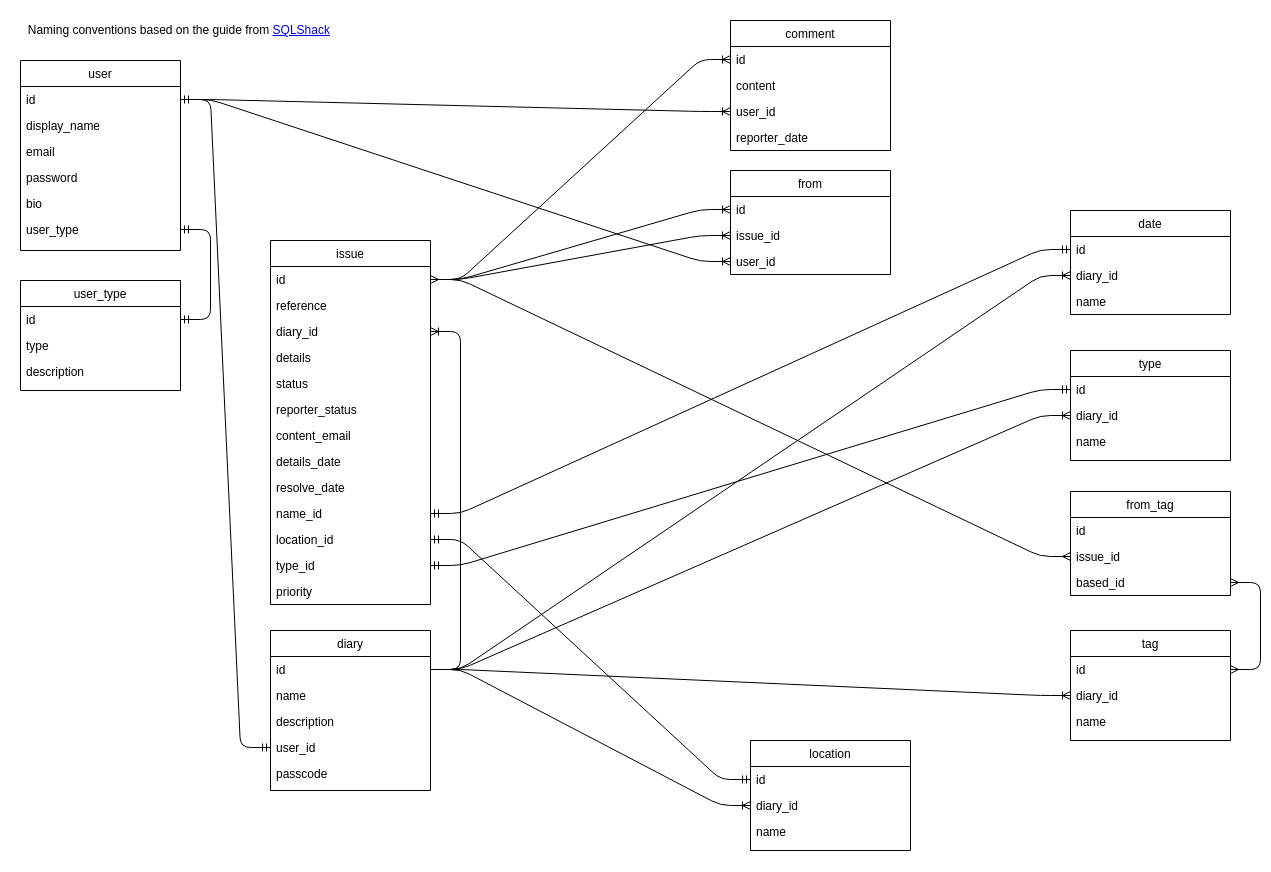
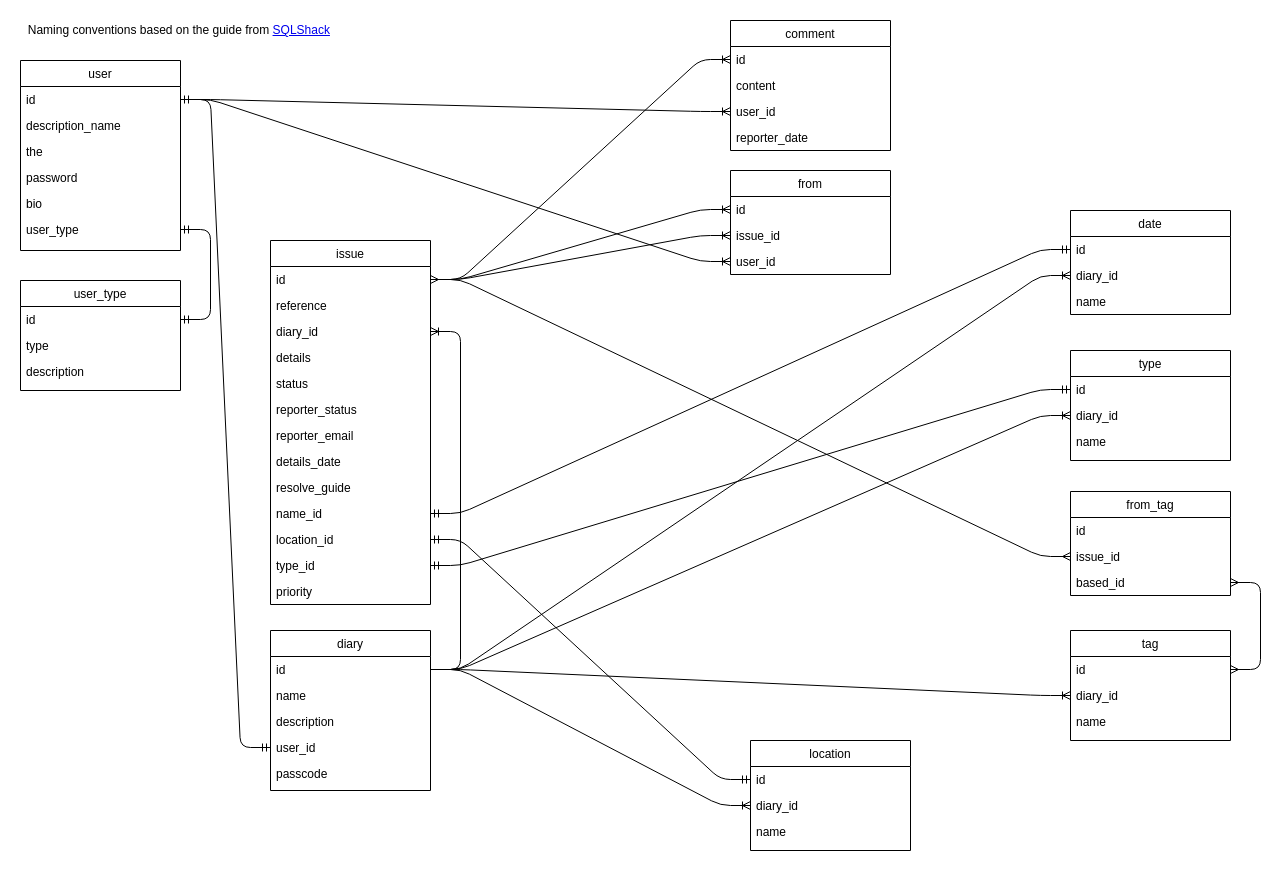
(63, 126) -> (77, 126)
(40, 152) -> (36, 152)
(317, 436) -> (320, 436)
(315, 488) -> (317, 488)
